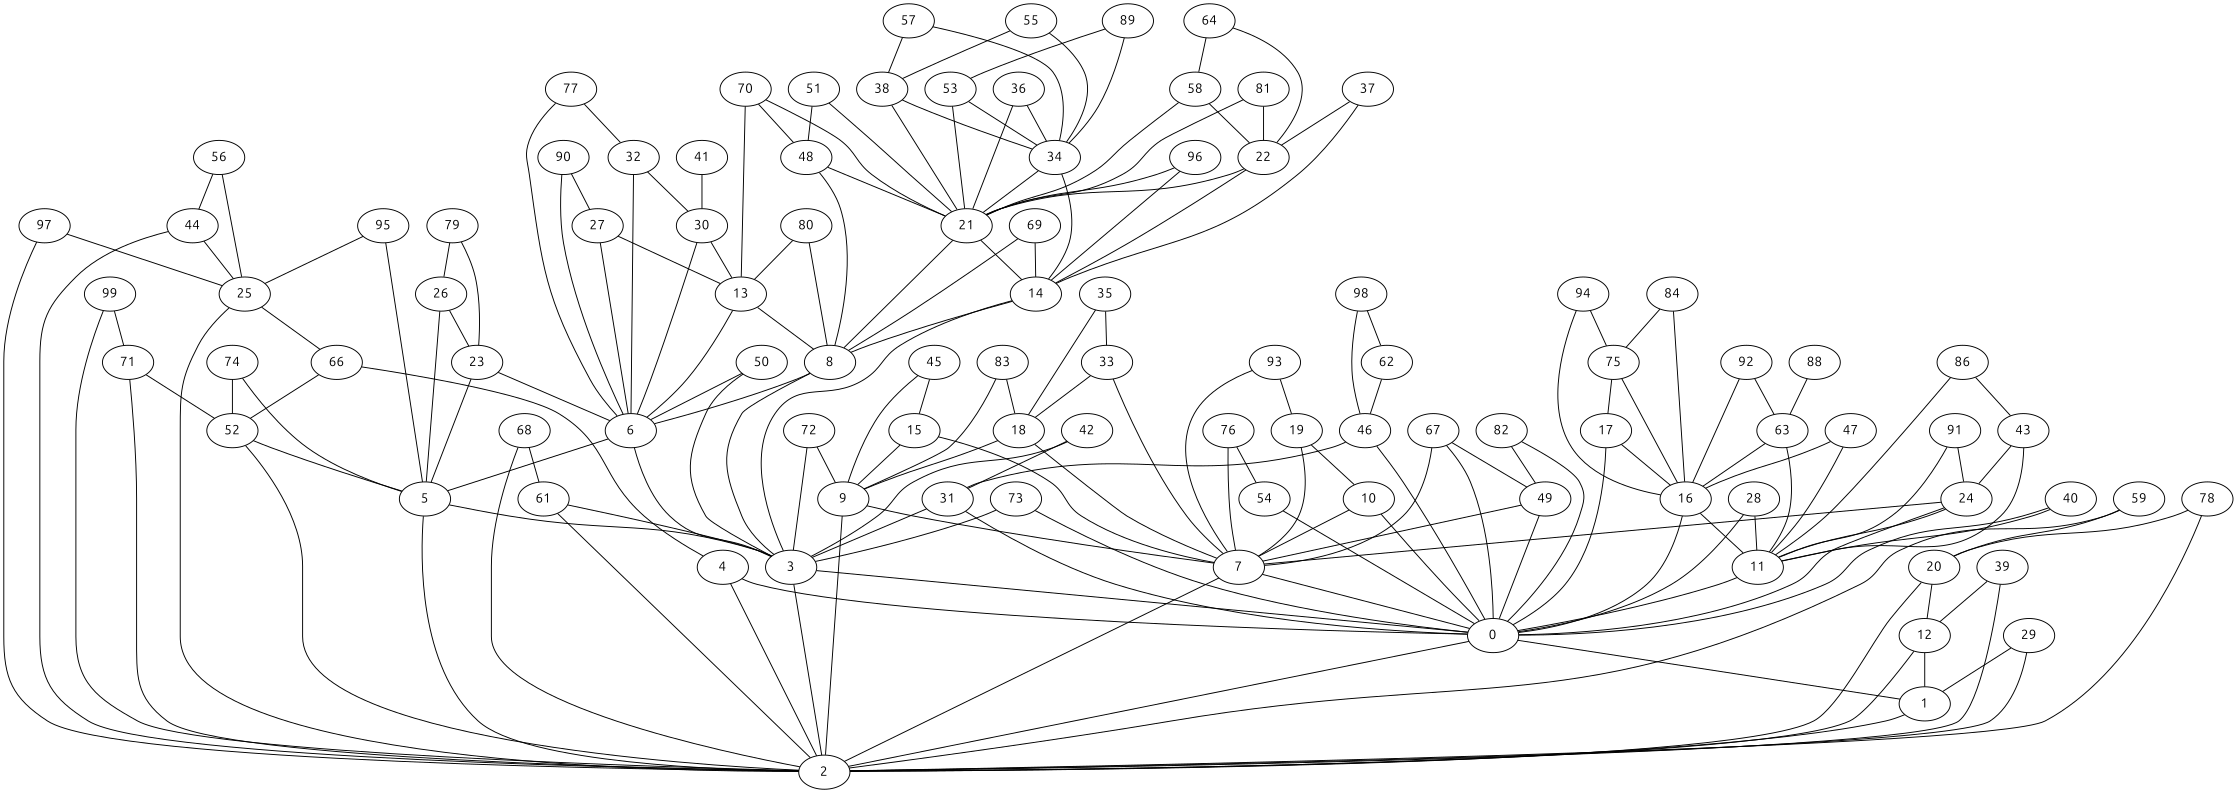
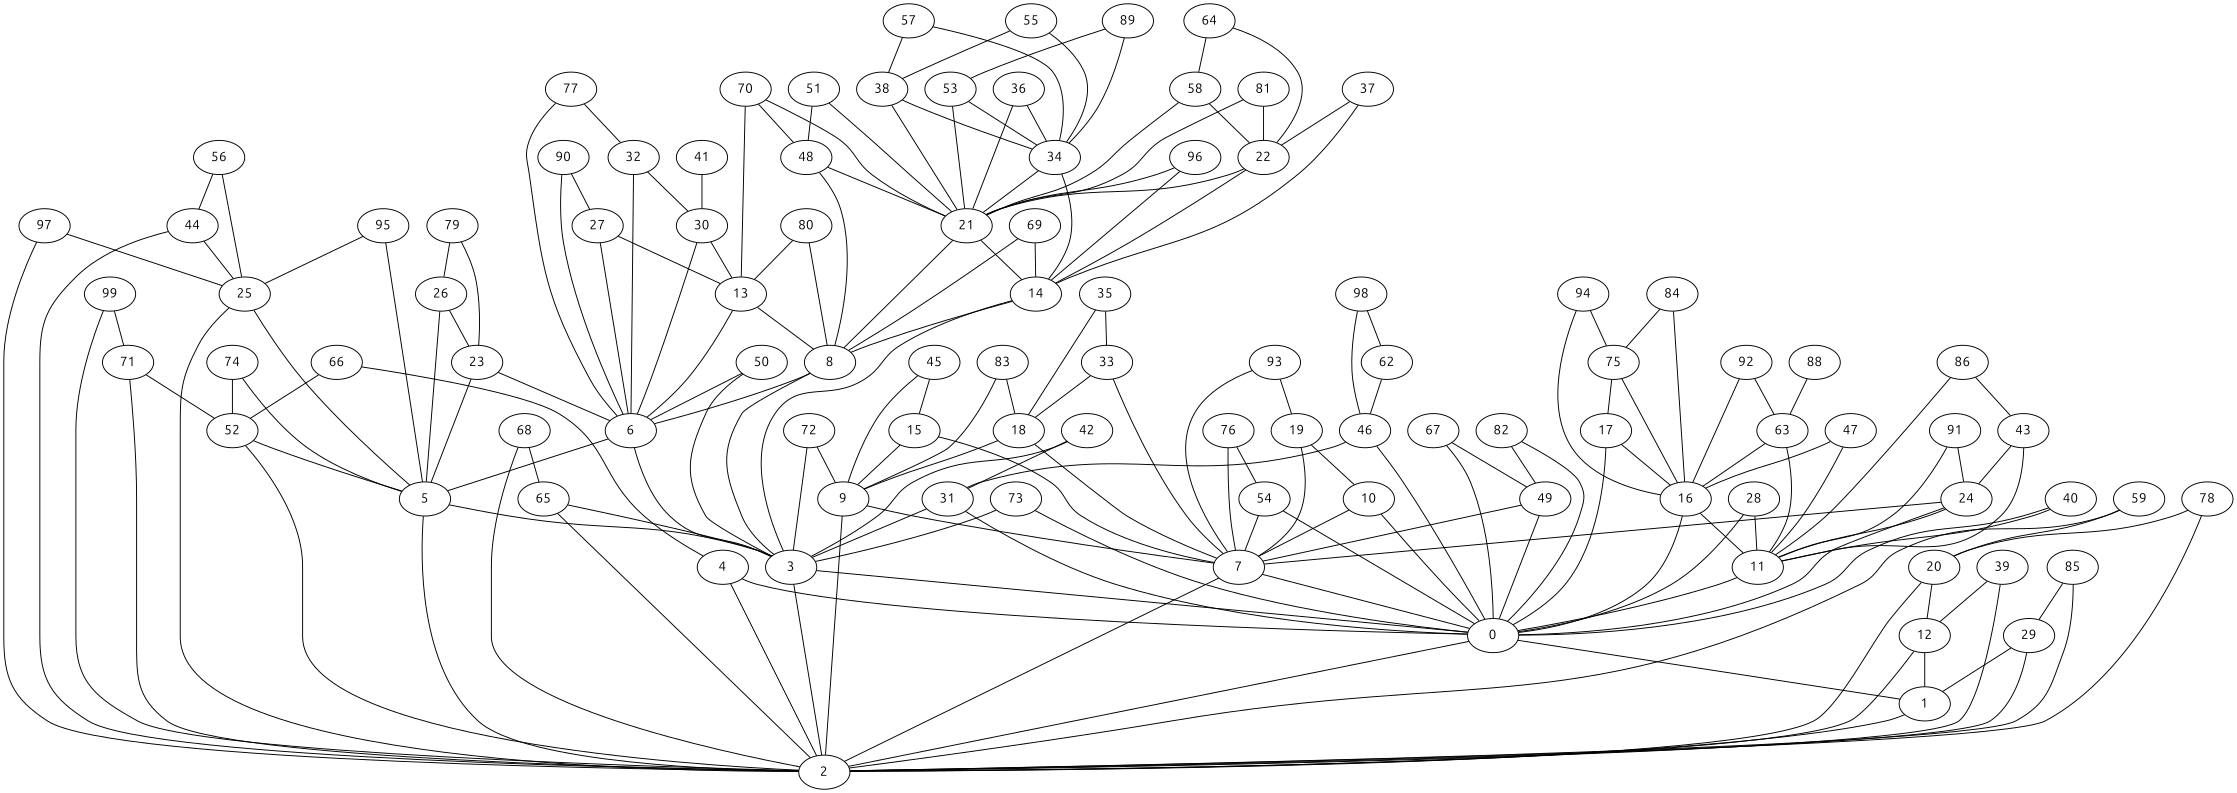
(291, 328) -> (325, 404)
(544, 499) -> (544, 499)
(1396, 522) -> (1252, 533)
none -> (2073, 567)
